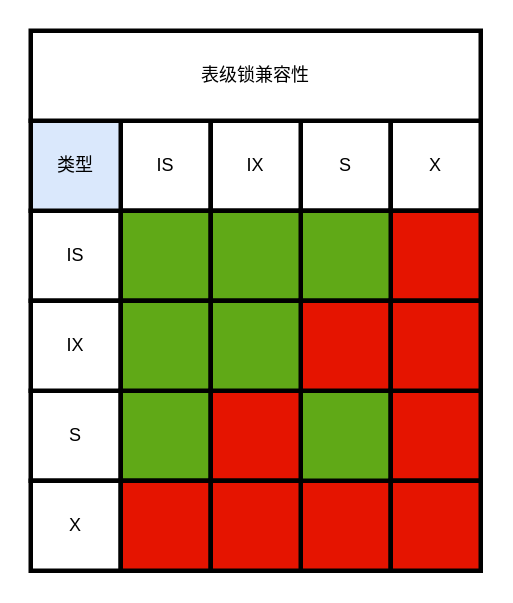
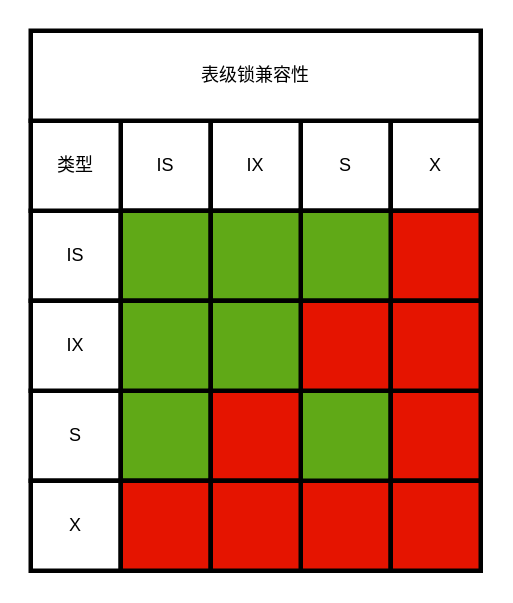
(76, 166) -> (76, 166)
